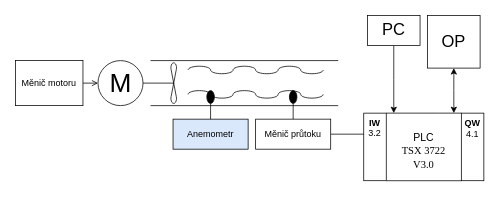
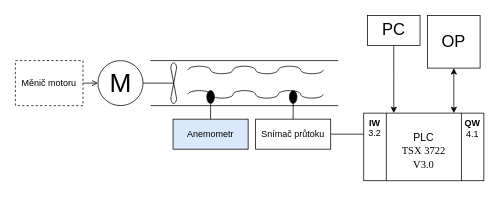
(49, 83) -> (49, 83)
(293, 134) -> (293, 134)
